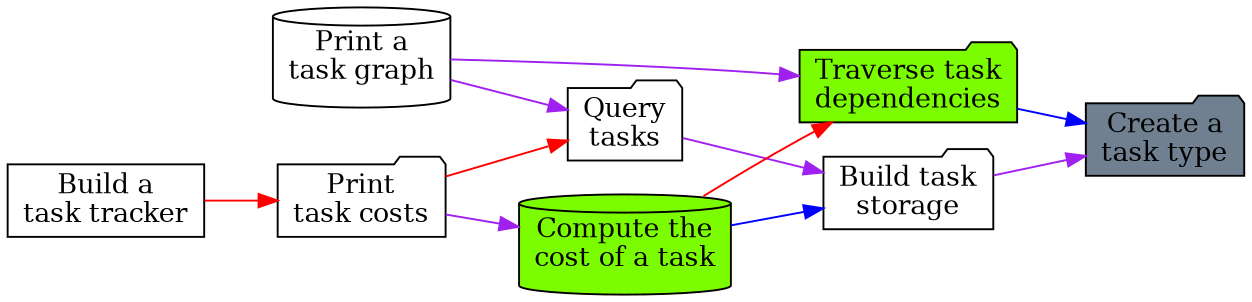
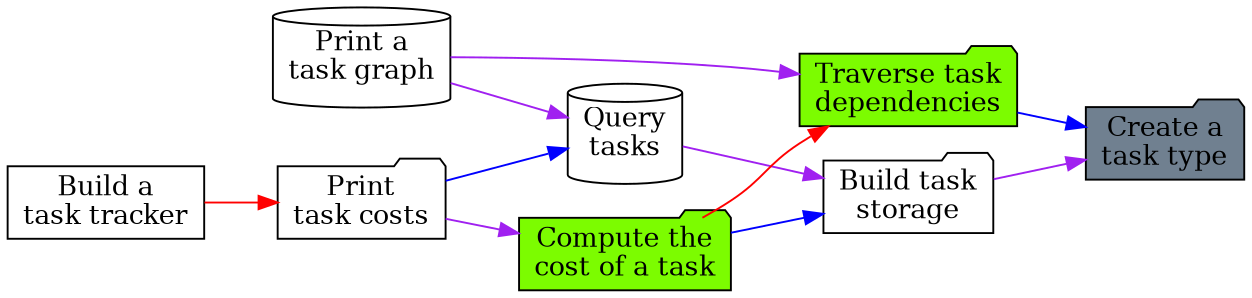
(625, 124) -> (625, 134)
(497, 161) -> (497, 167)
(625, 245) -> (625, 254)
